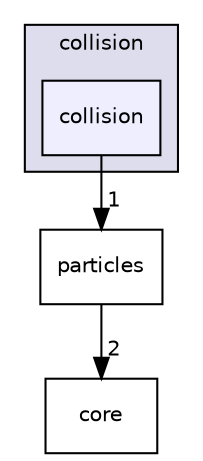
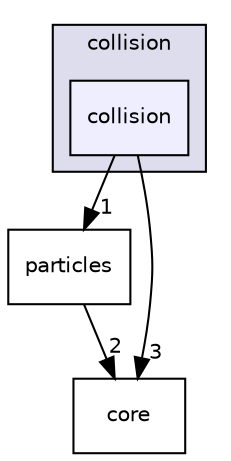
none -> (152, 256)
